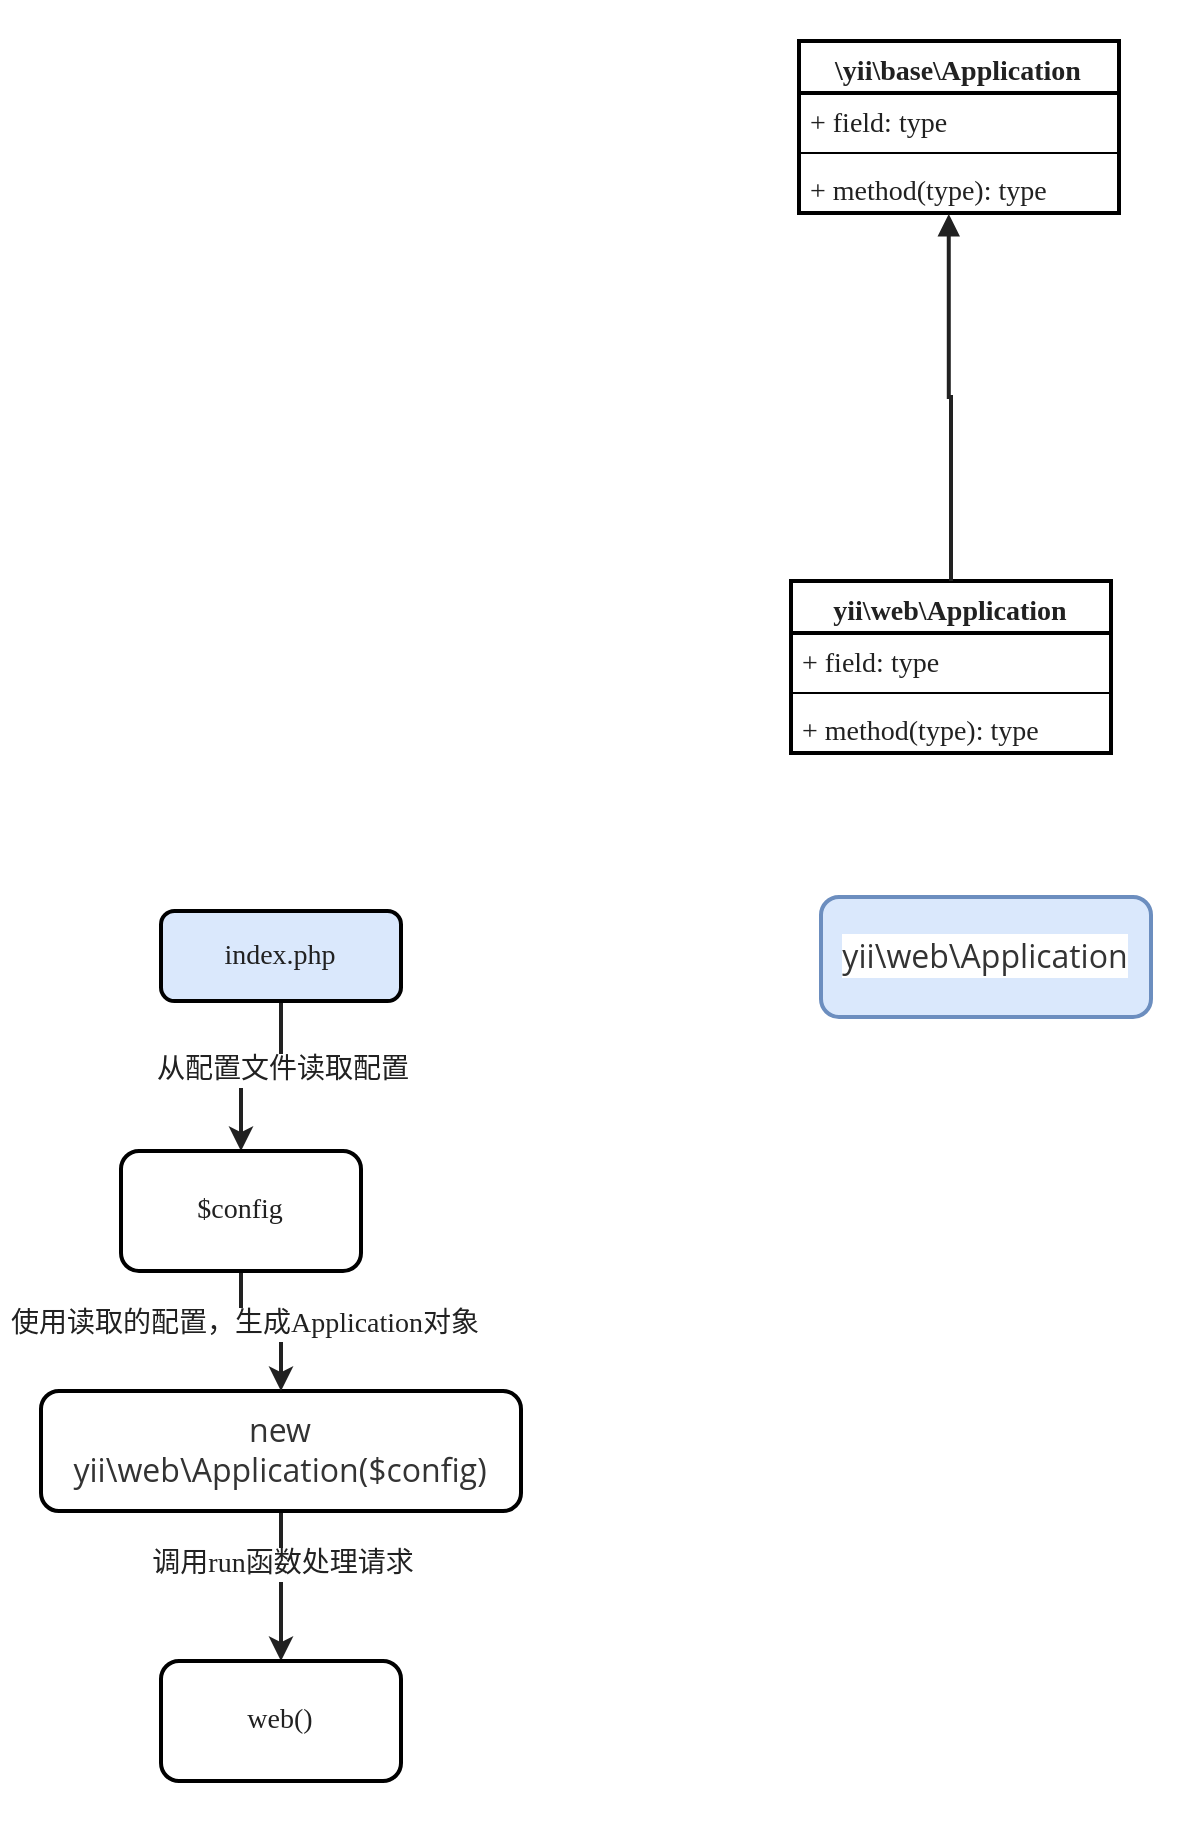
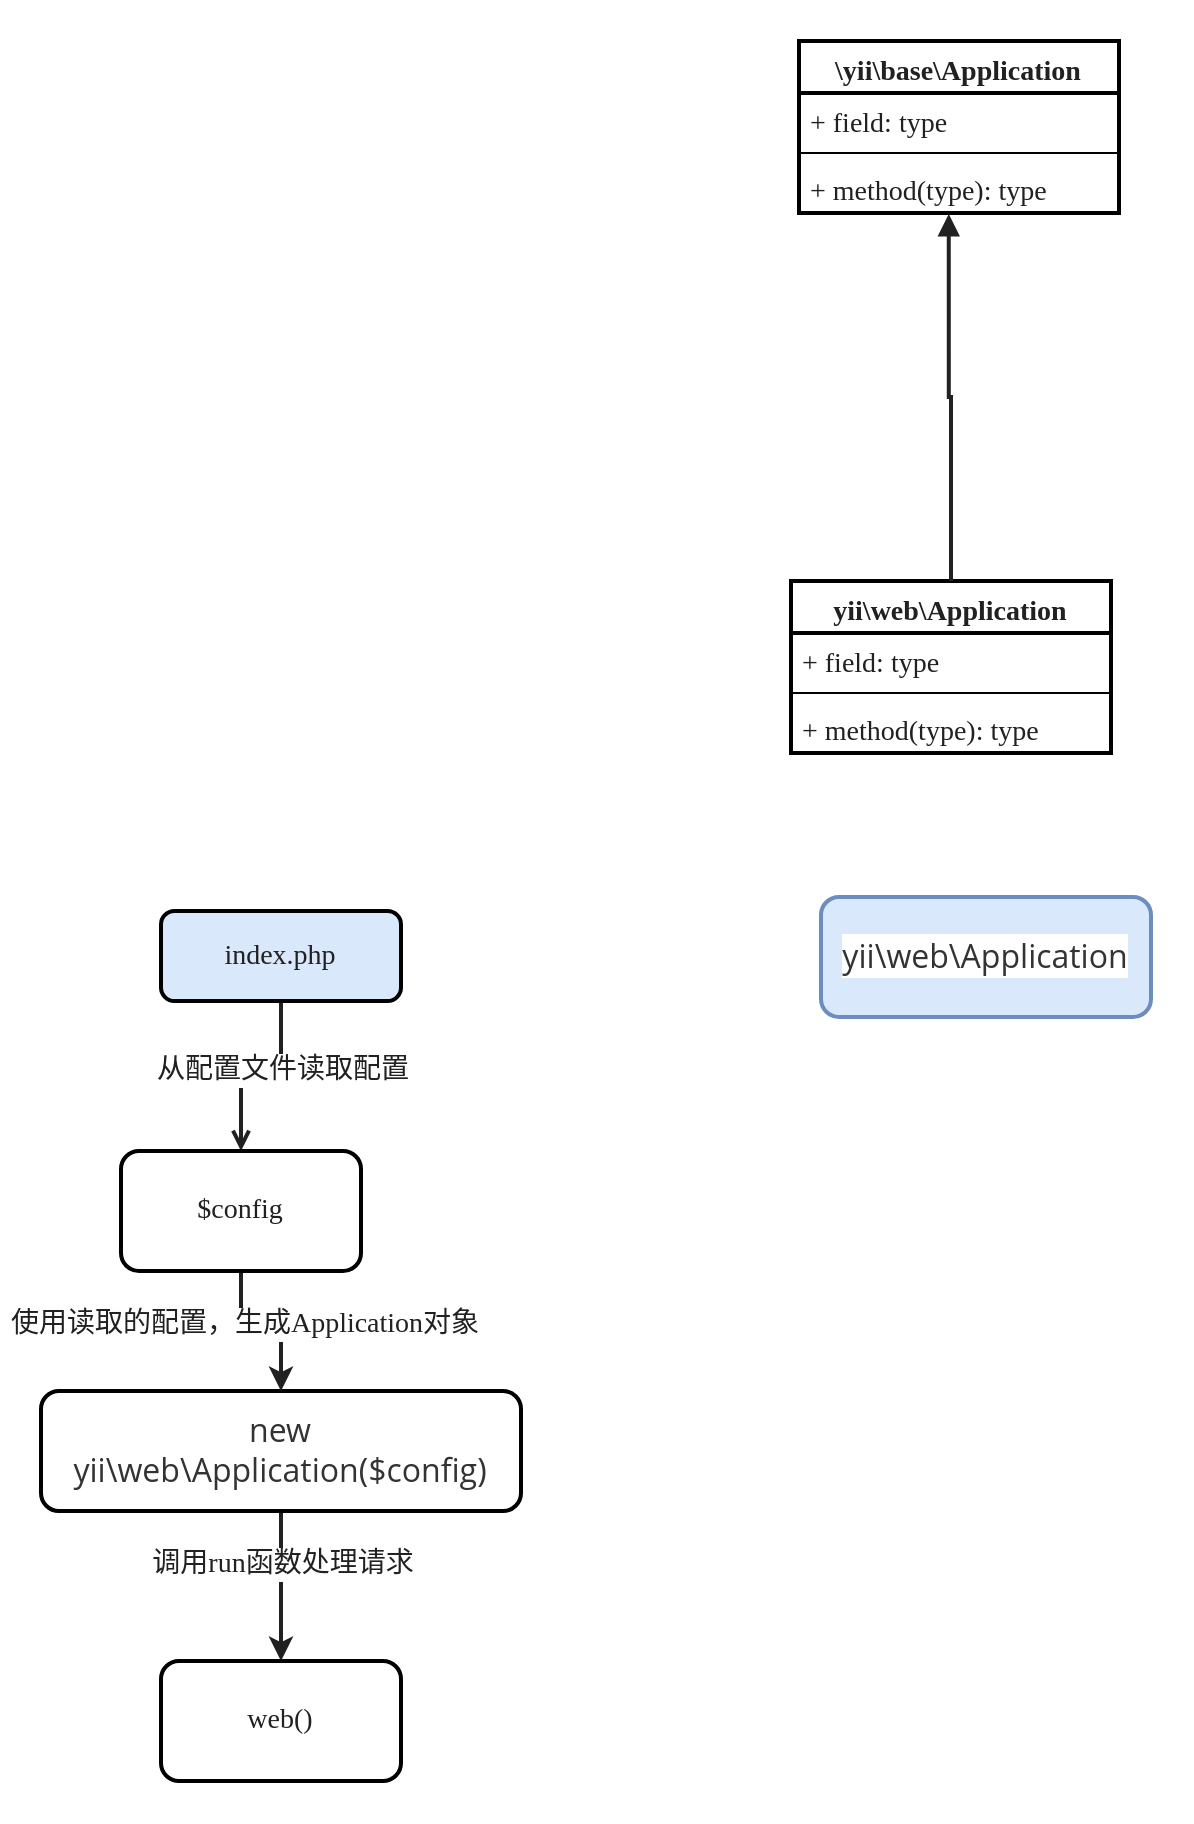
(241, 1131) -> (241, 1133)
